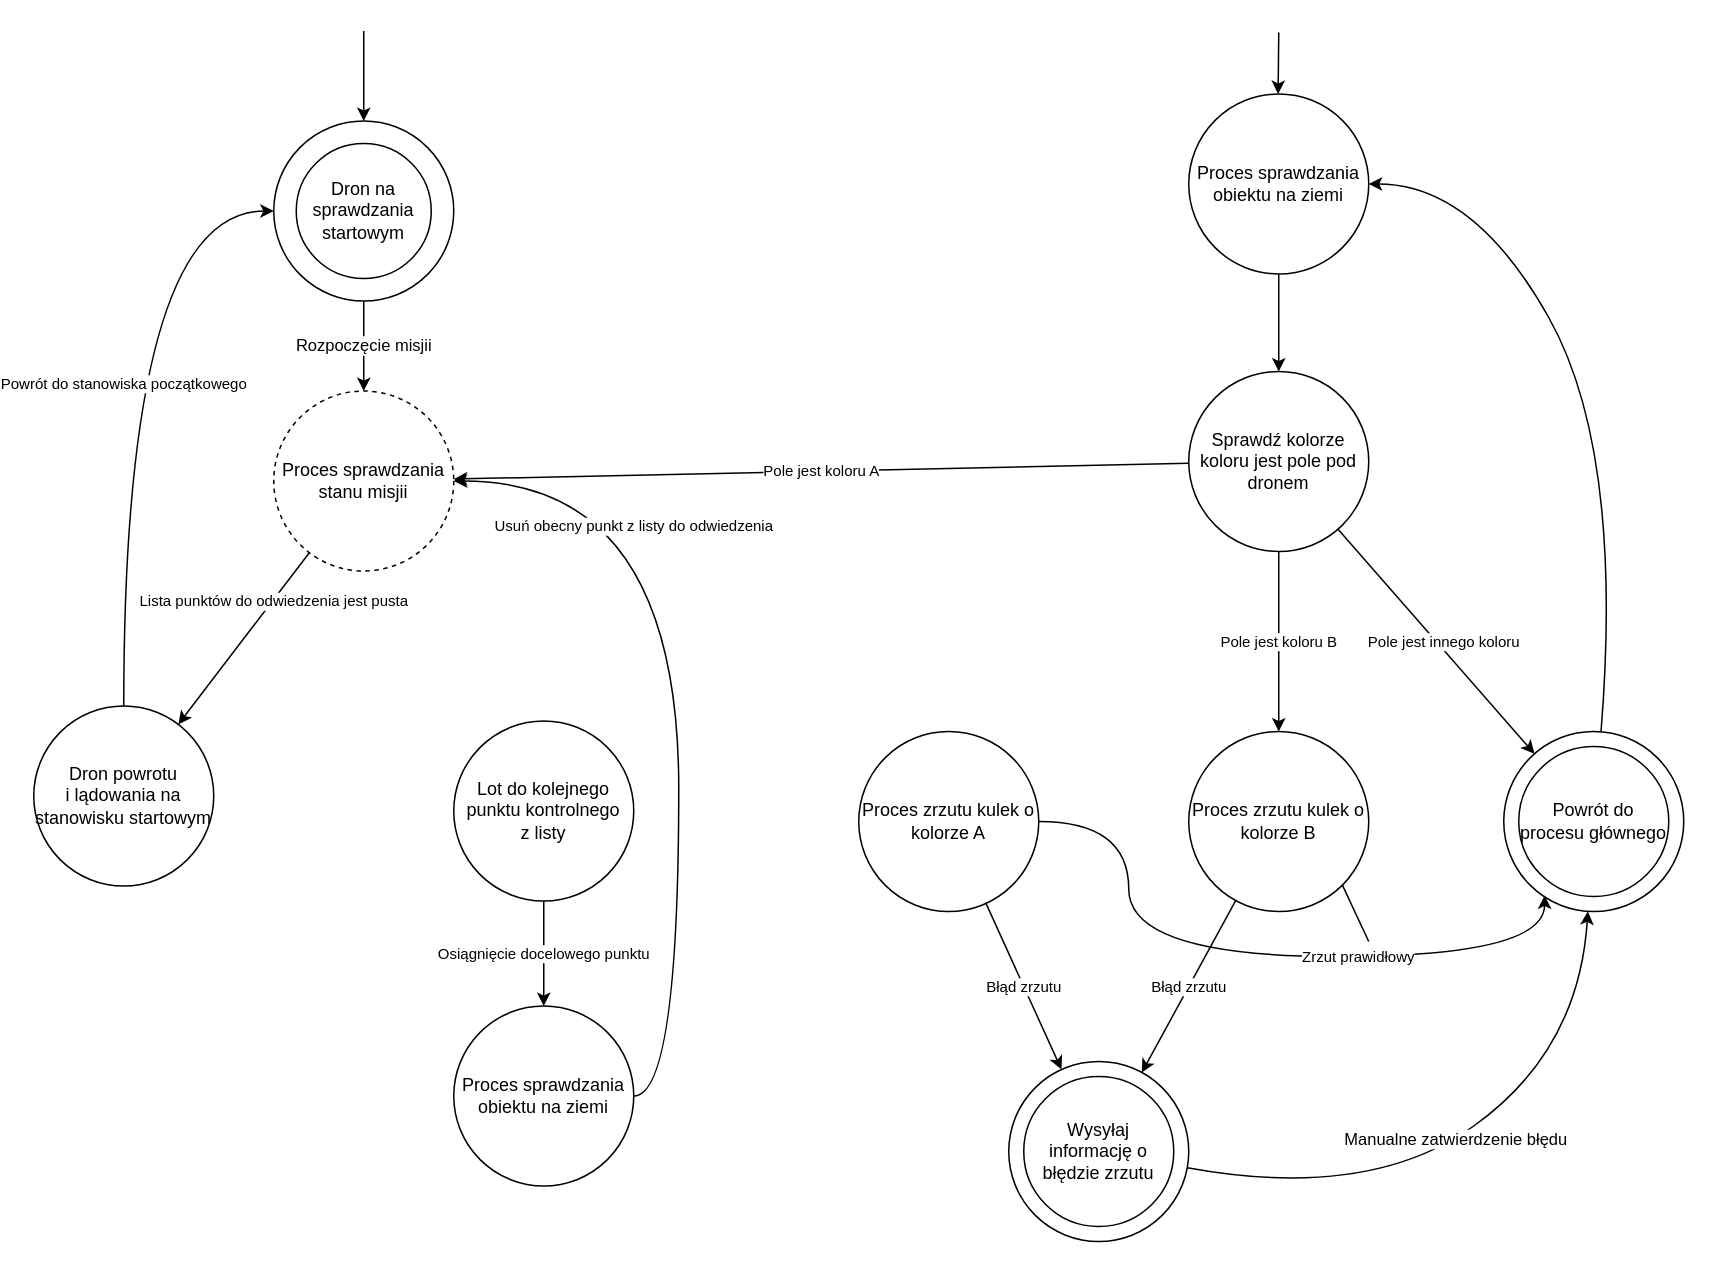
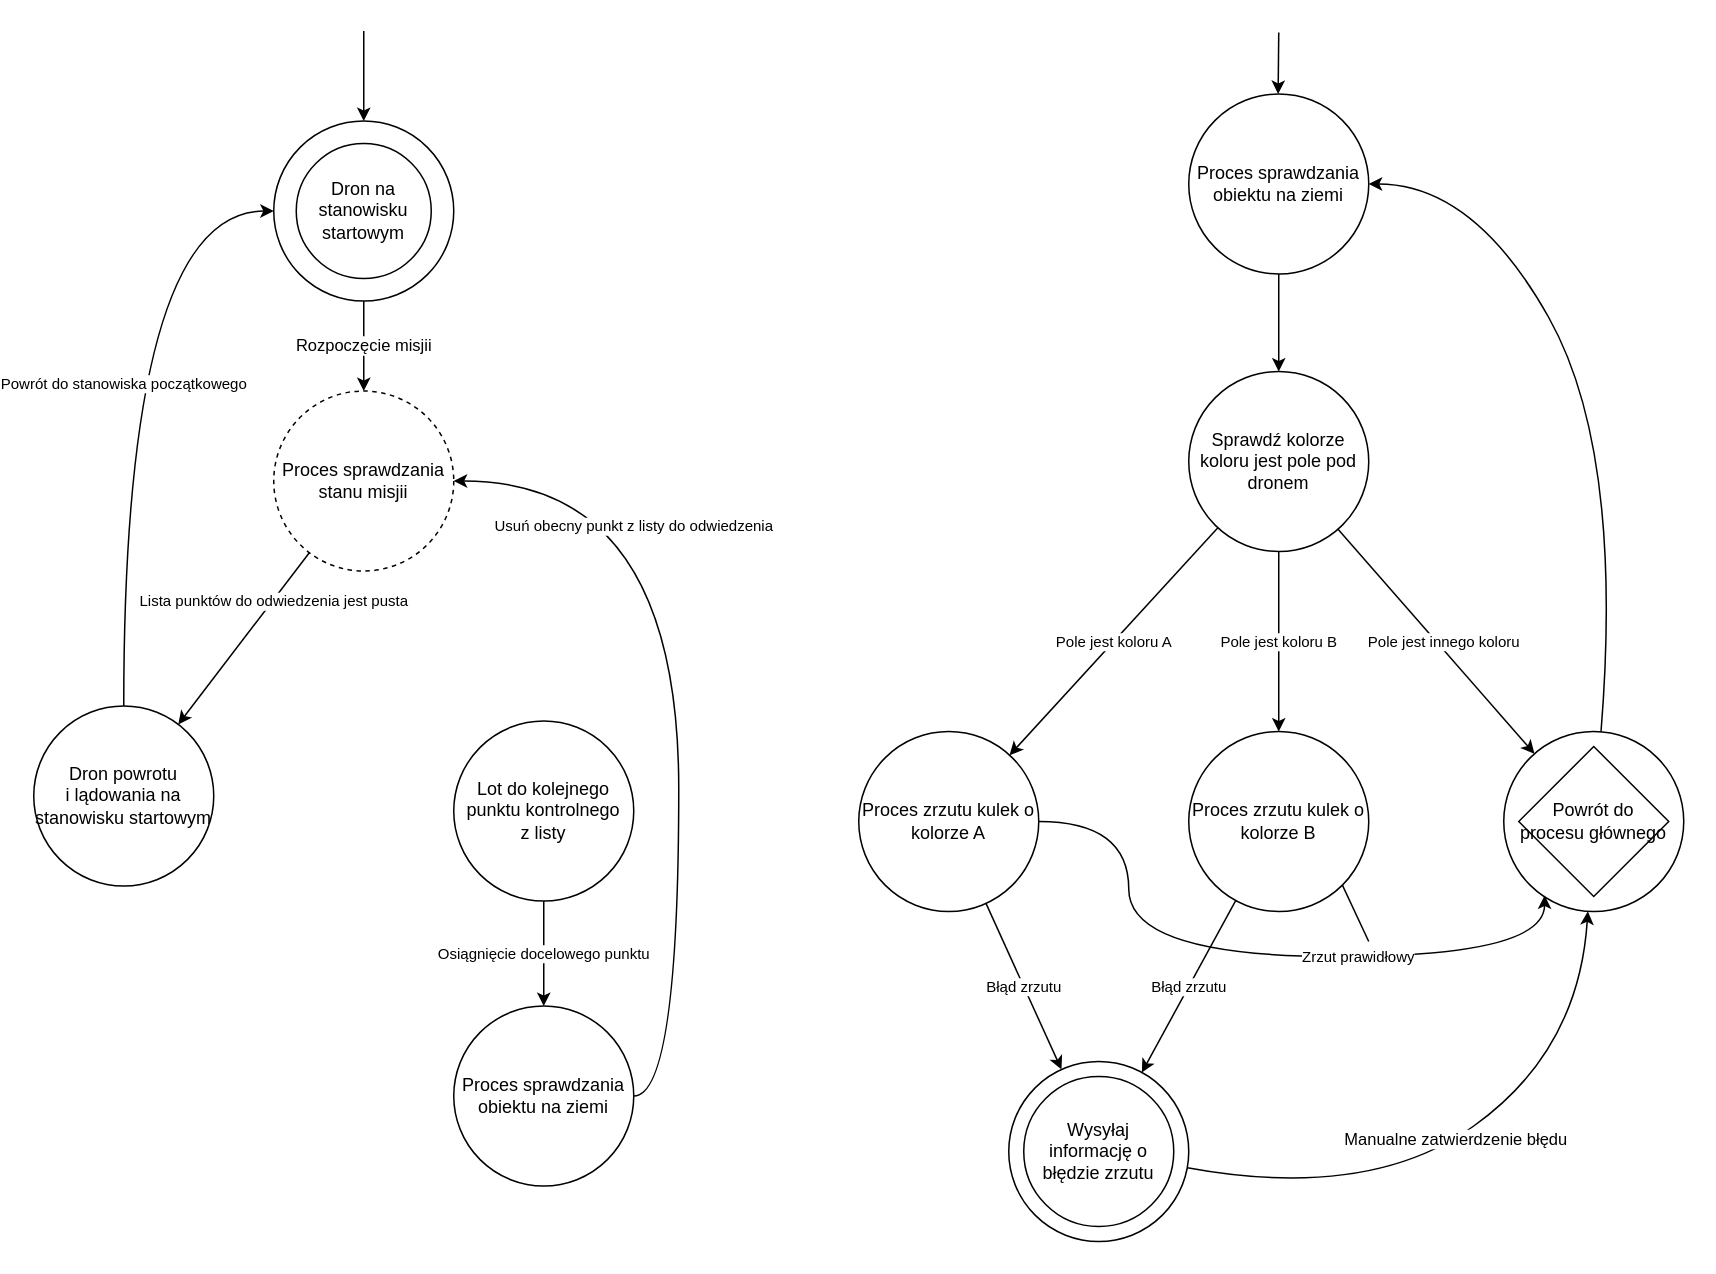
(364, 211) -> (364, 211)
(830, 471) -> (1117, 638)
(1594, 821) -> (1594, 821)
